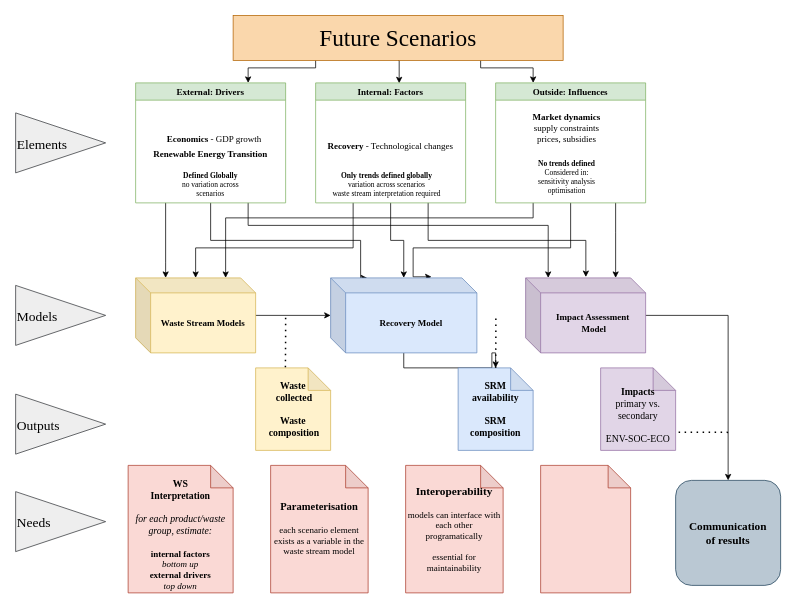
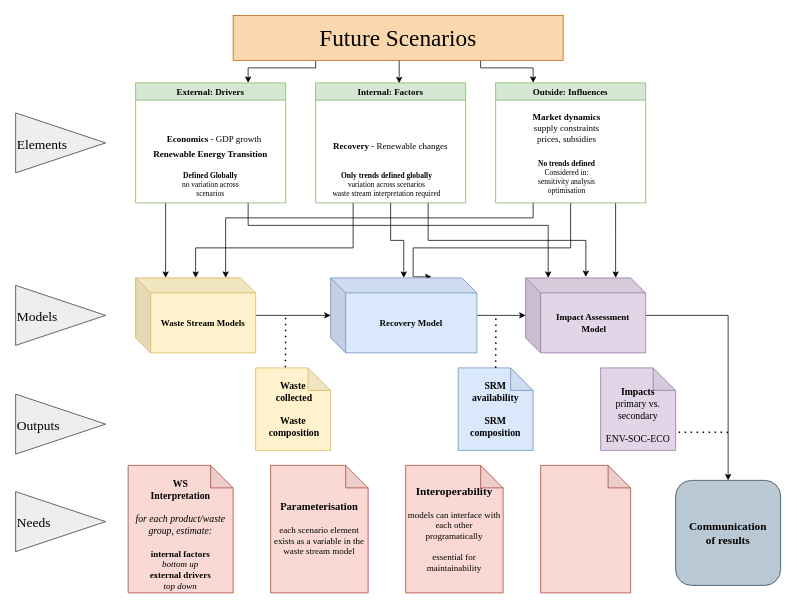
(390, 147) -> (390, 147)
(286, 240) -> none
(404, 361) -> (498, 315)
